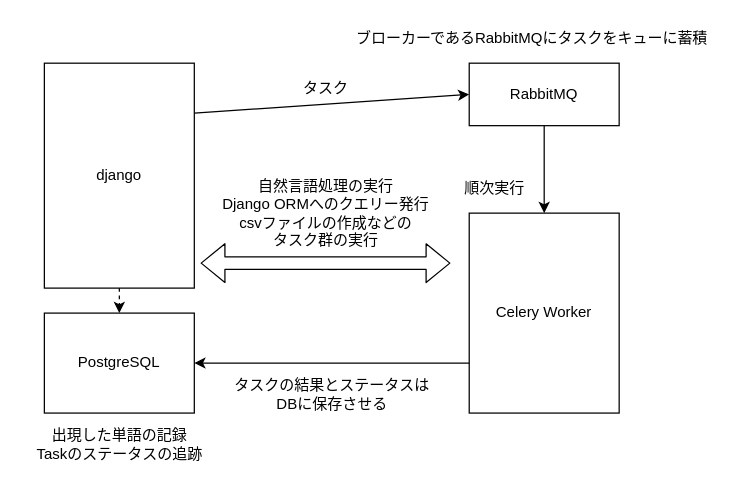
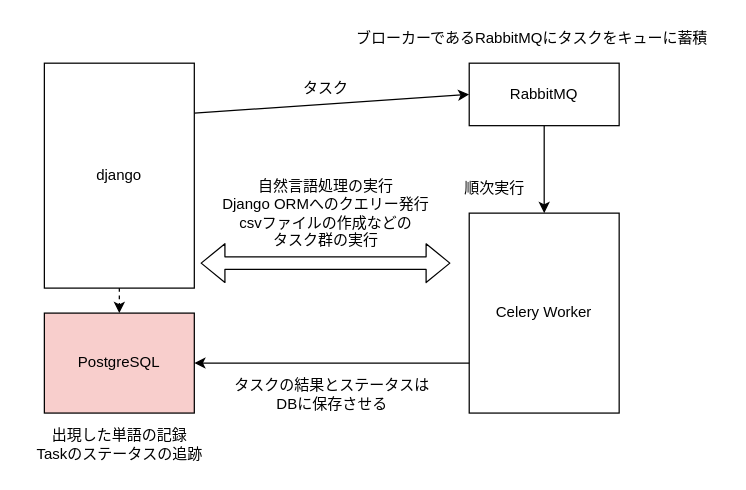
(119, 363) -> (119, 363)
